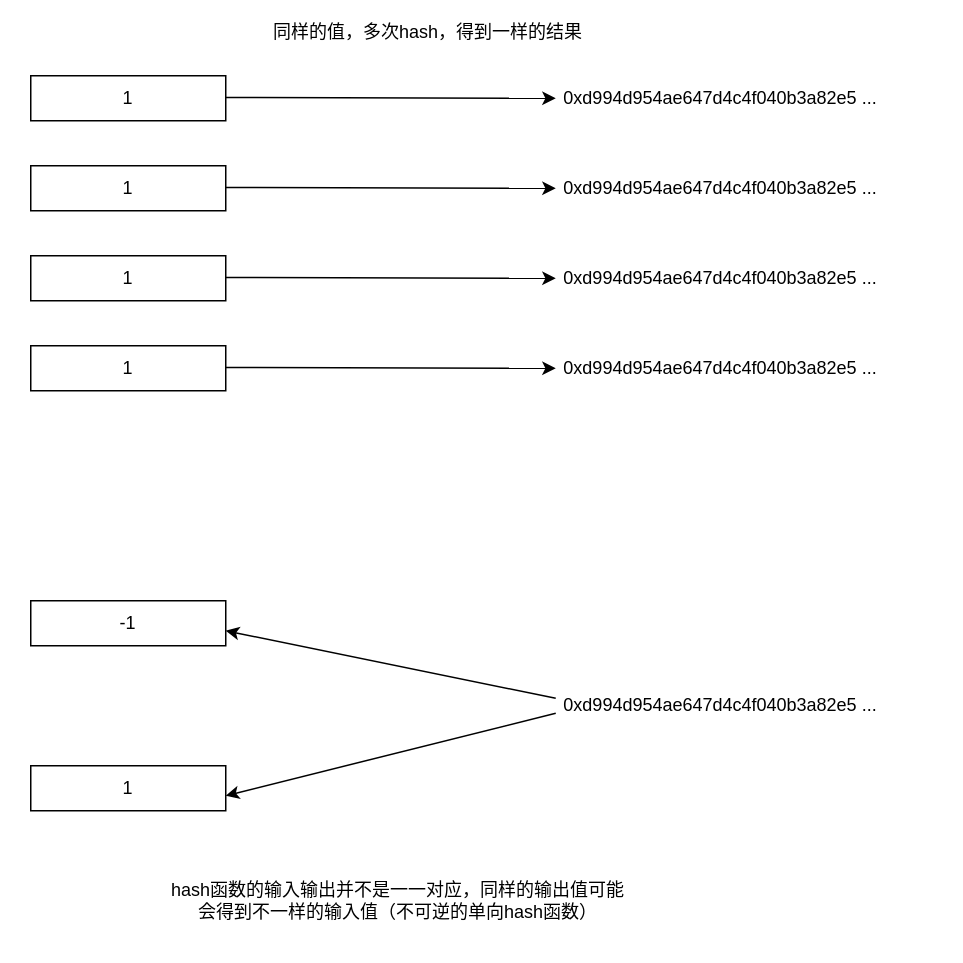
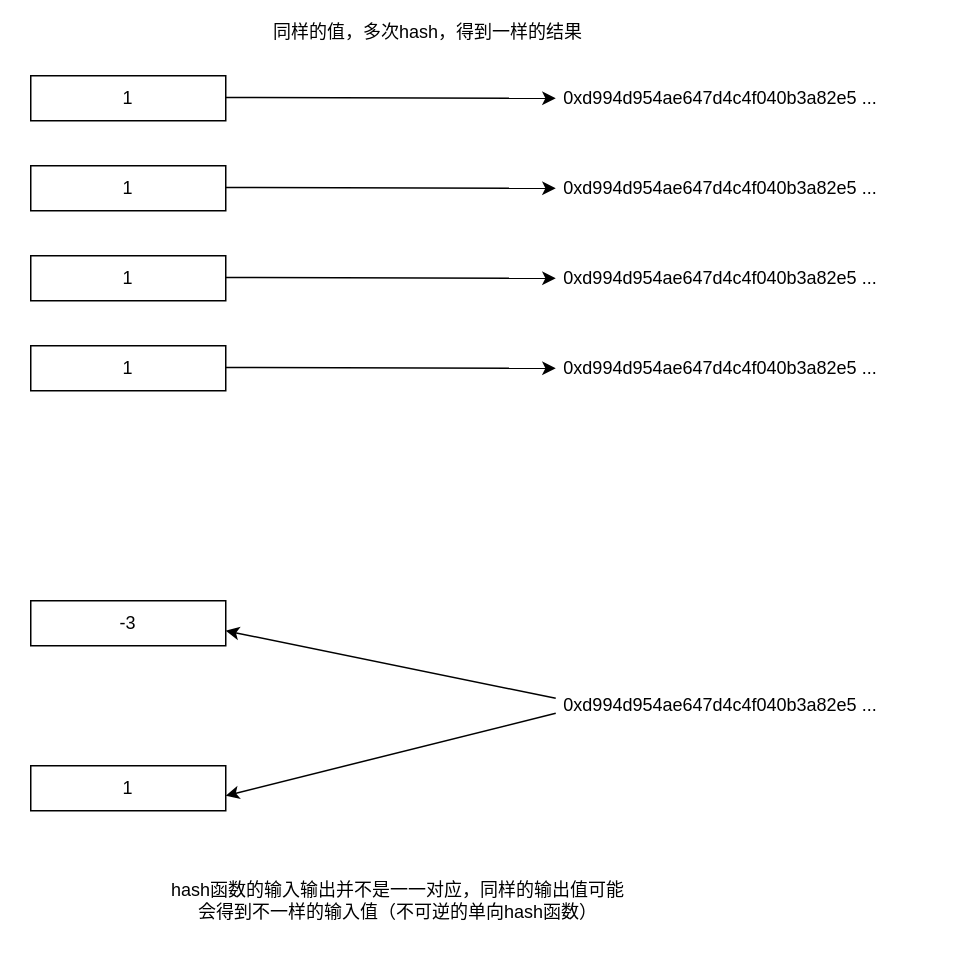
(128, 623) -> (128, 623)
